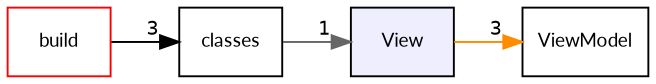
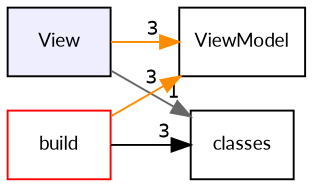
(307, 42) -> (138, 86)
none -> (137, 101)
